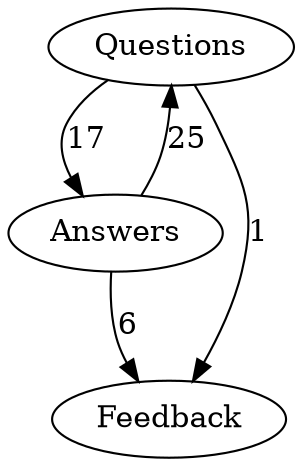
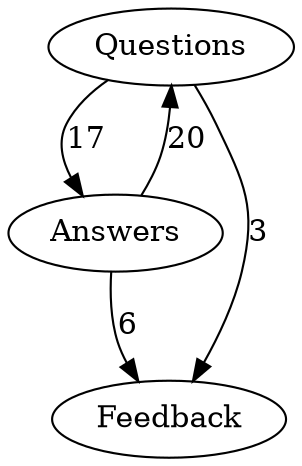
(187, 140) -> (187, 140)
(259, 233) -> (259, 233)
